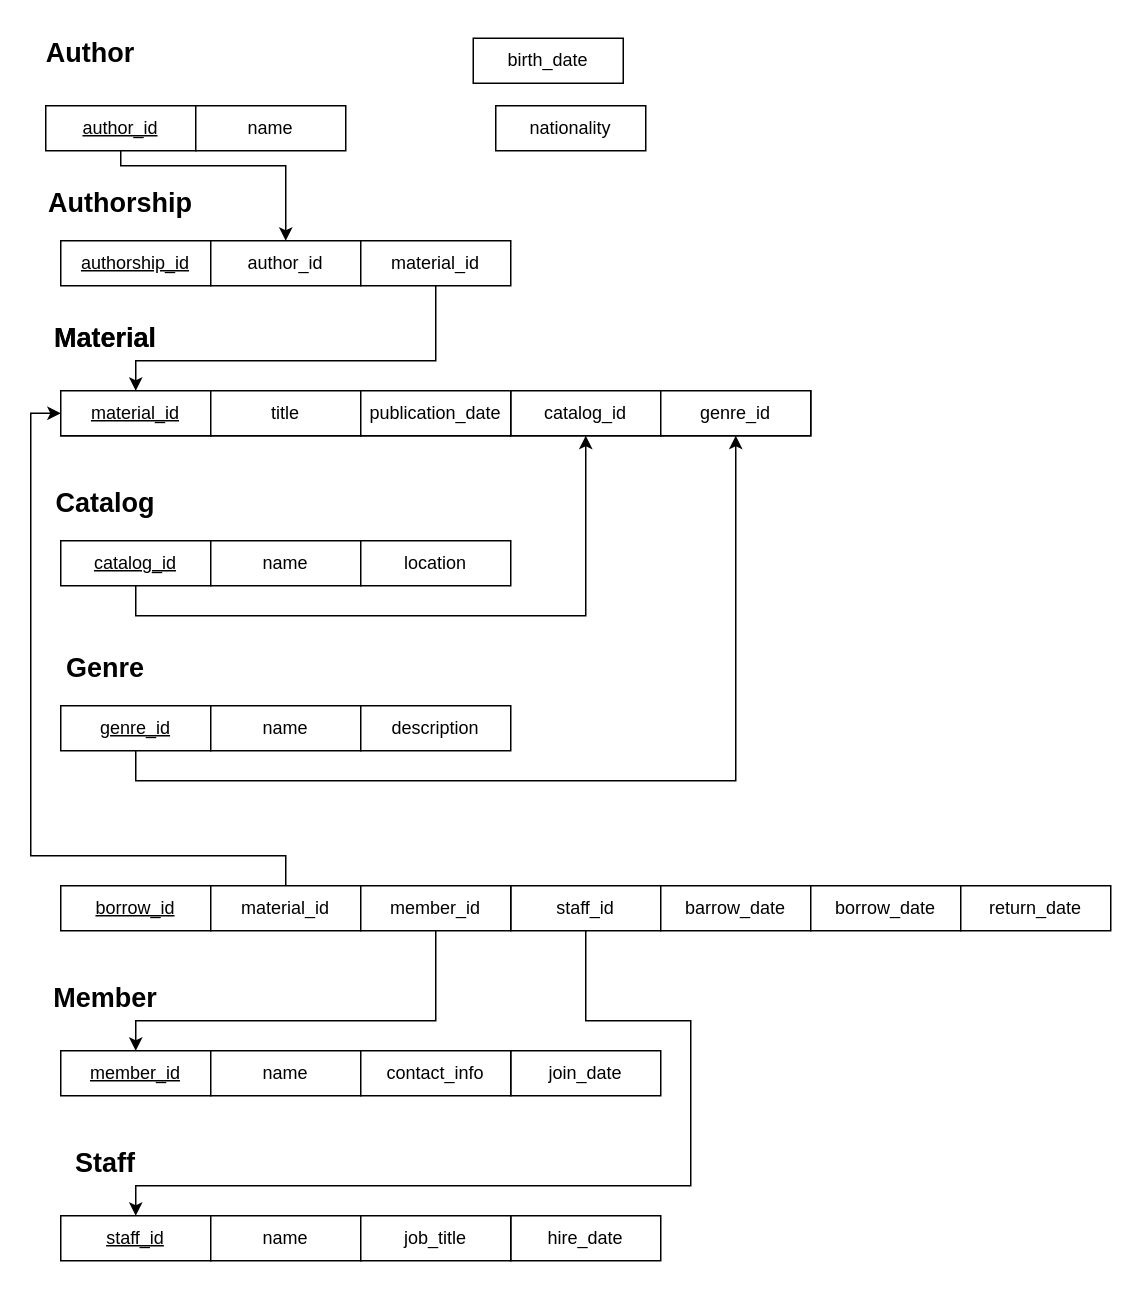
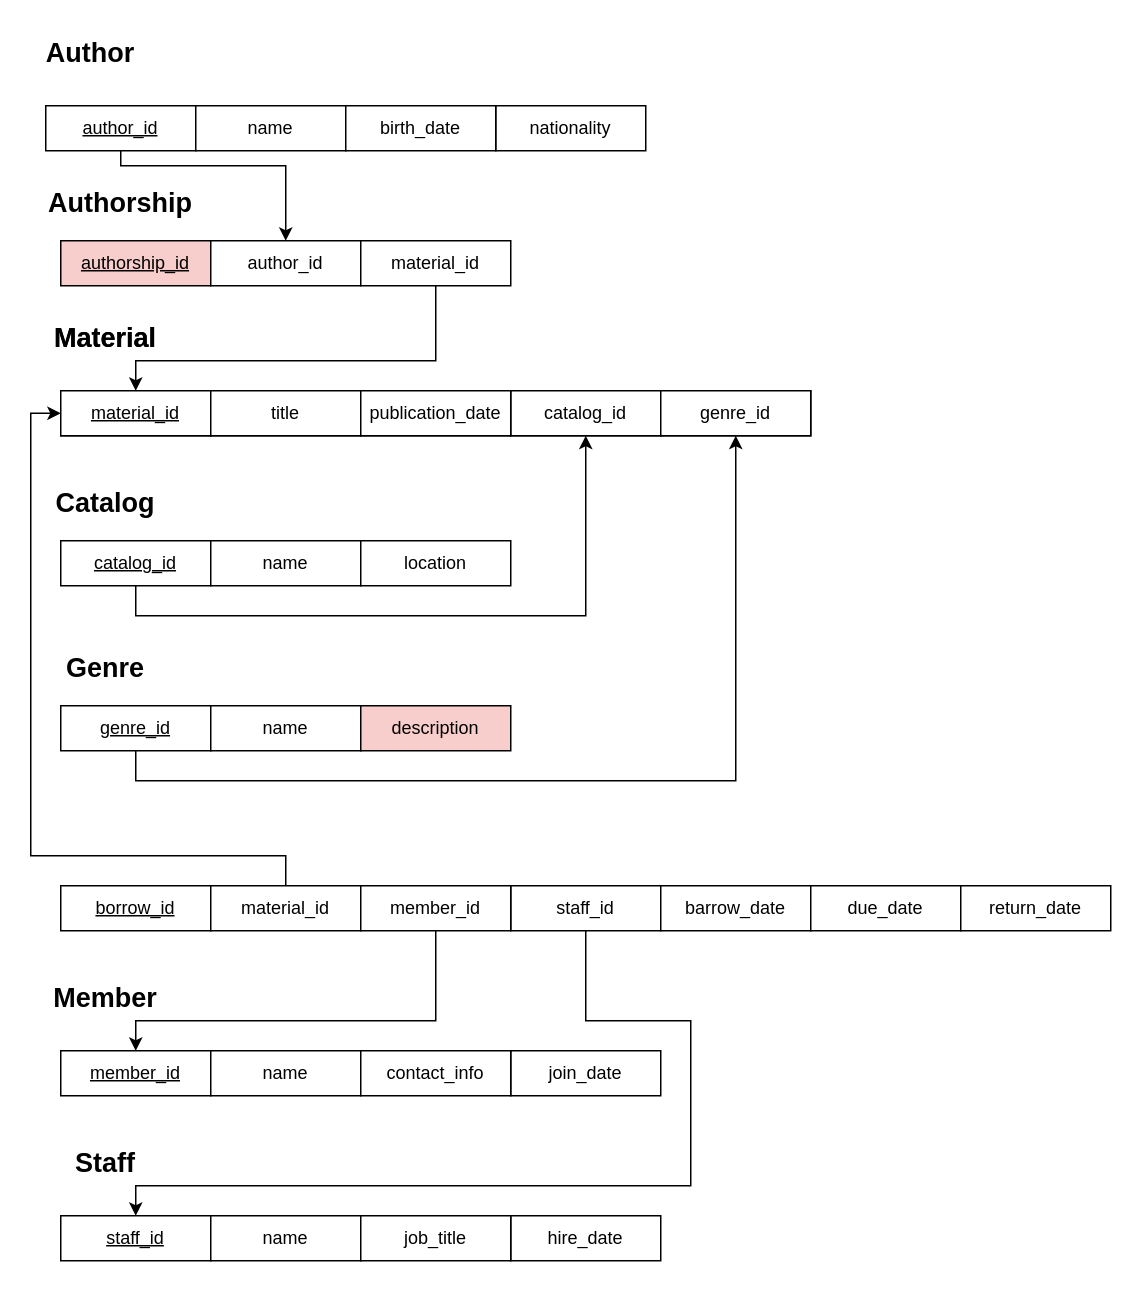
(548, 61) -> (421, 128)
(136, 263) -> (136, 263)
(436, 728) -> (436, 728)
(886, 908) -> (886, 908)
